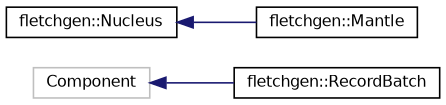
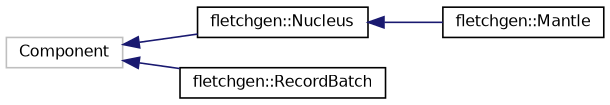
none -> (168, 38)
